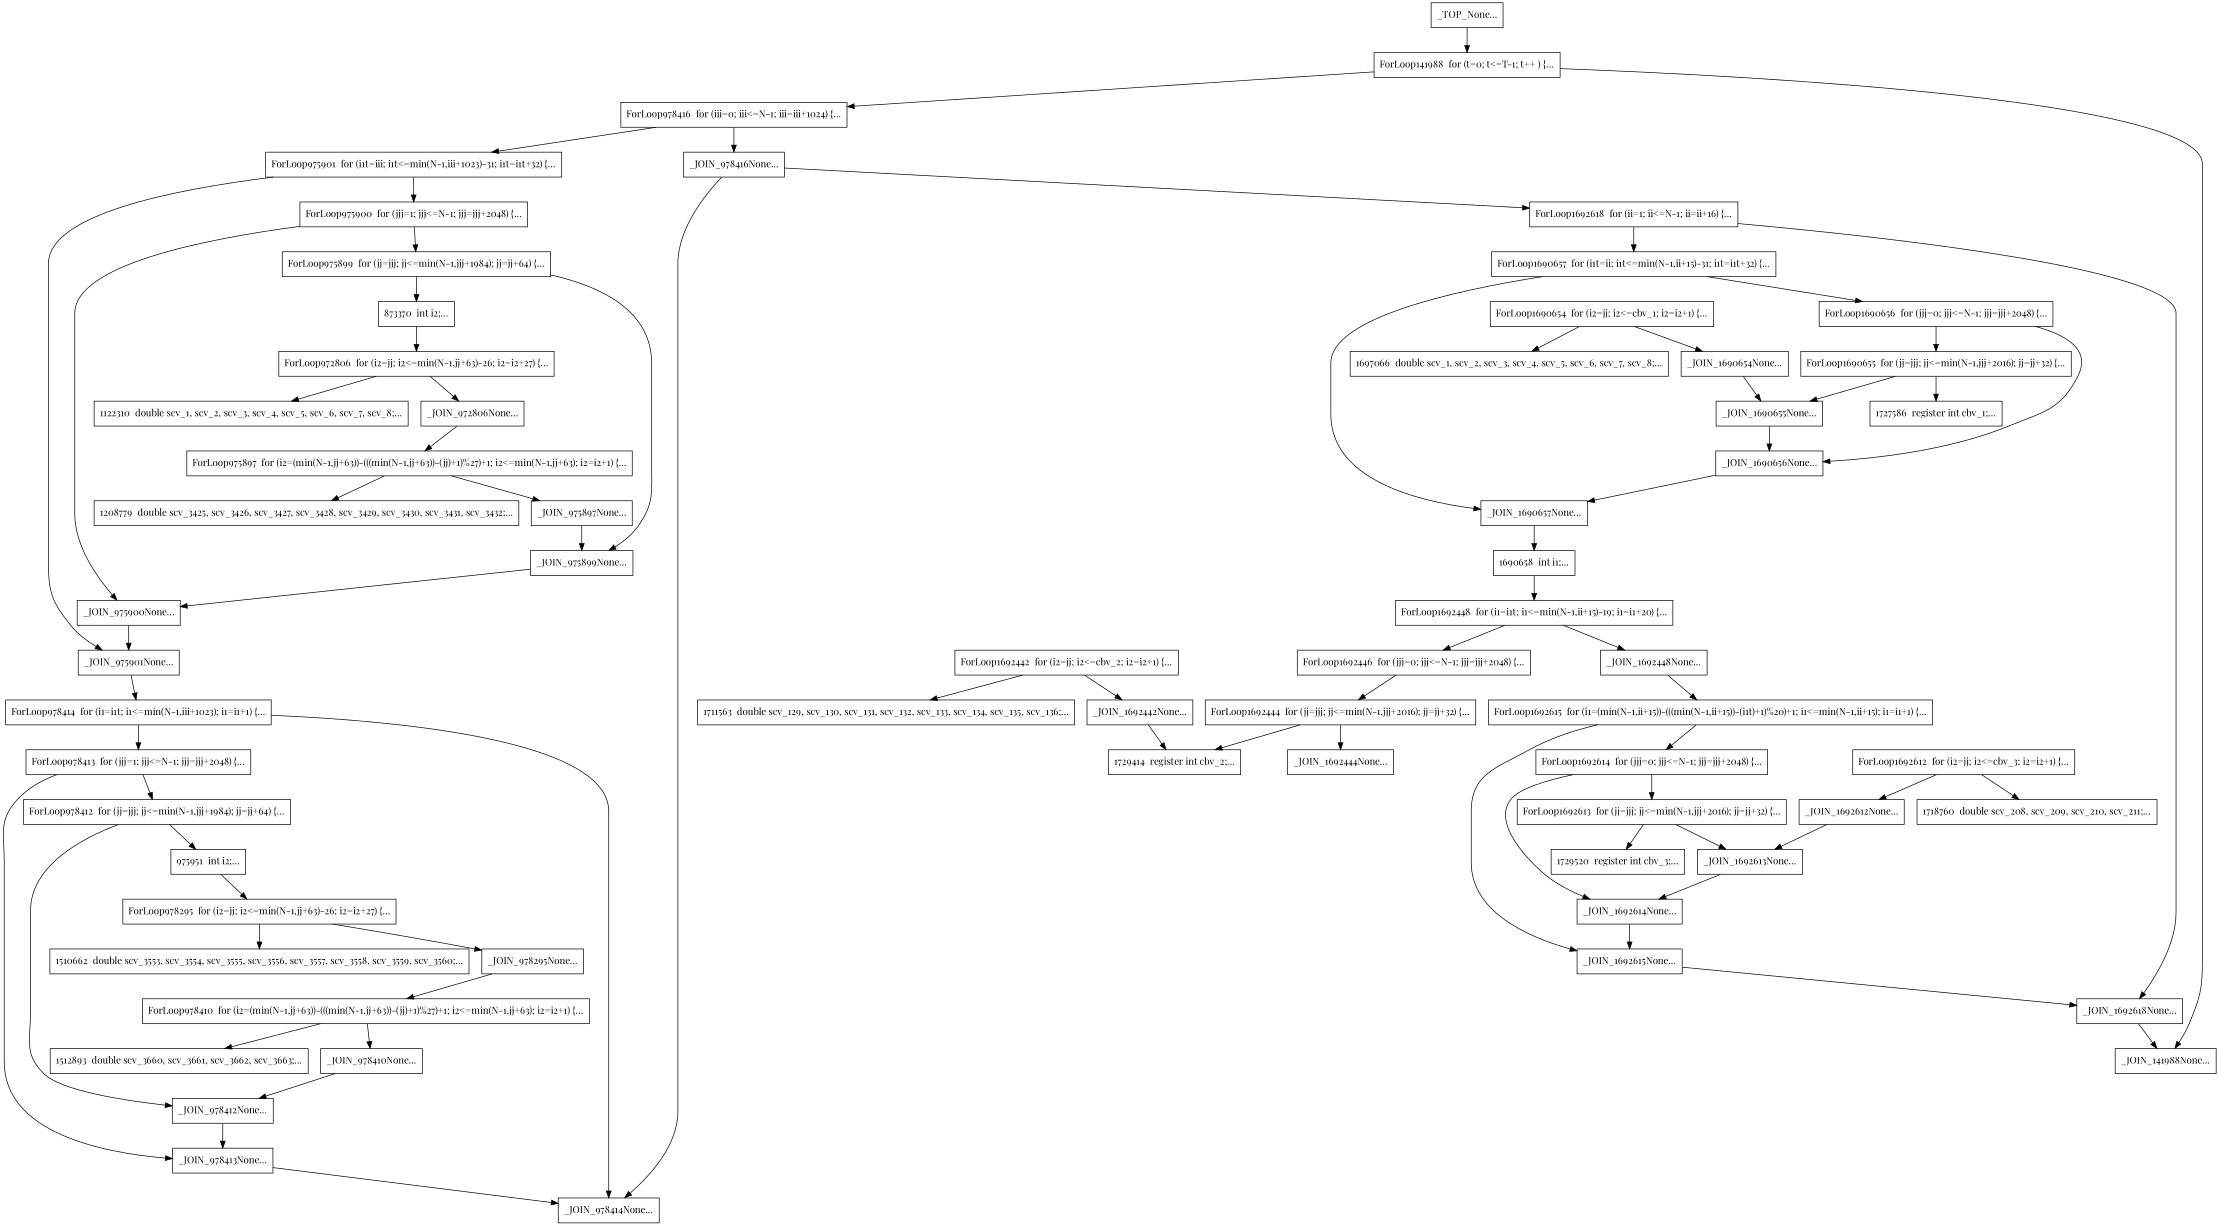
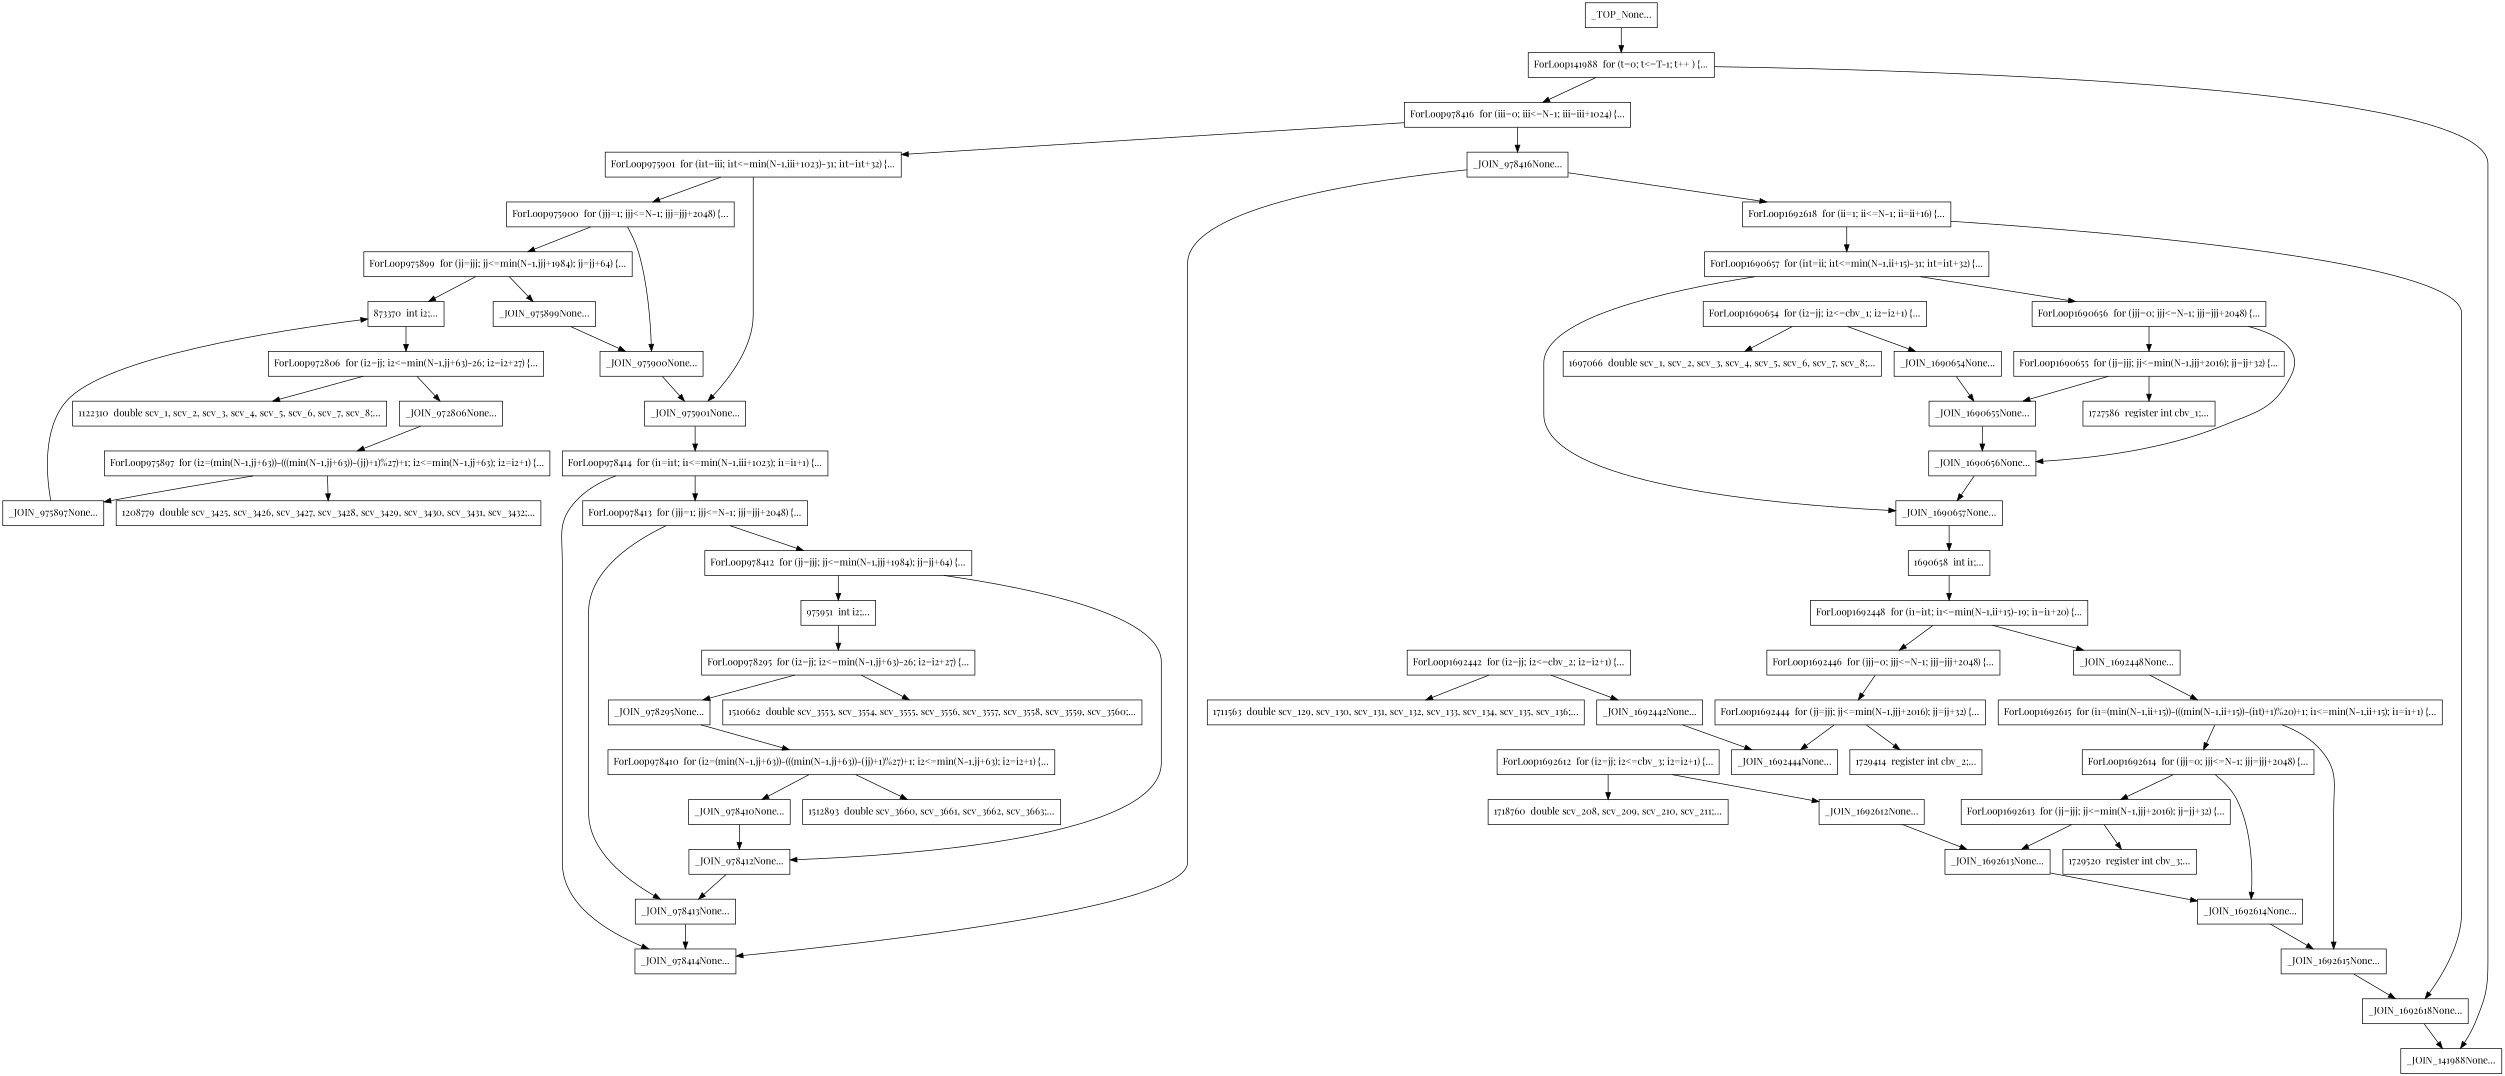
(582, 535) -> (158, 358)
(1155, 735) -> (1714, 736)
